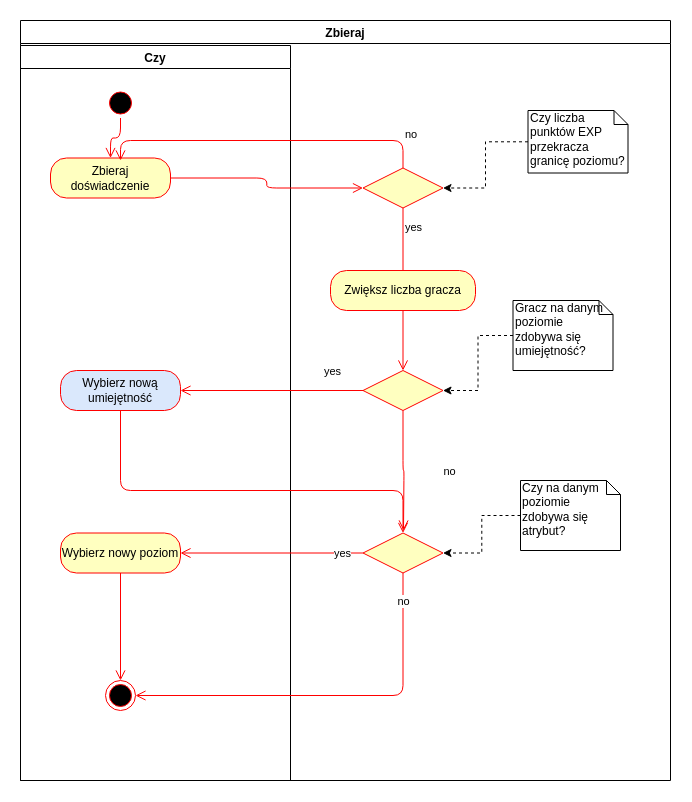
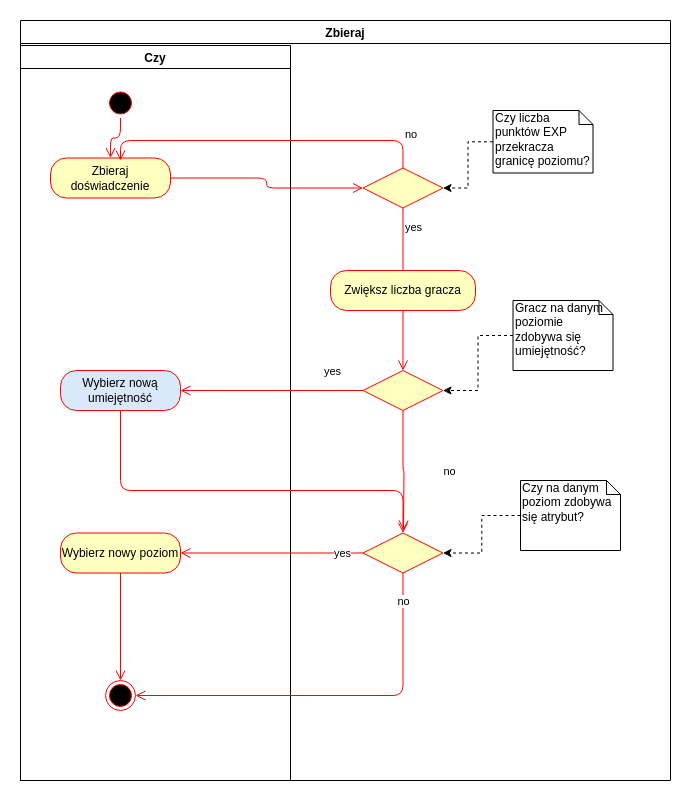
(578, 142) -> (543, 142)
(572, 503) -> (572, 503)
